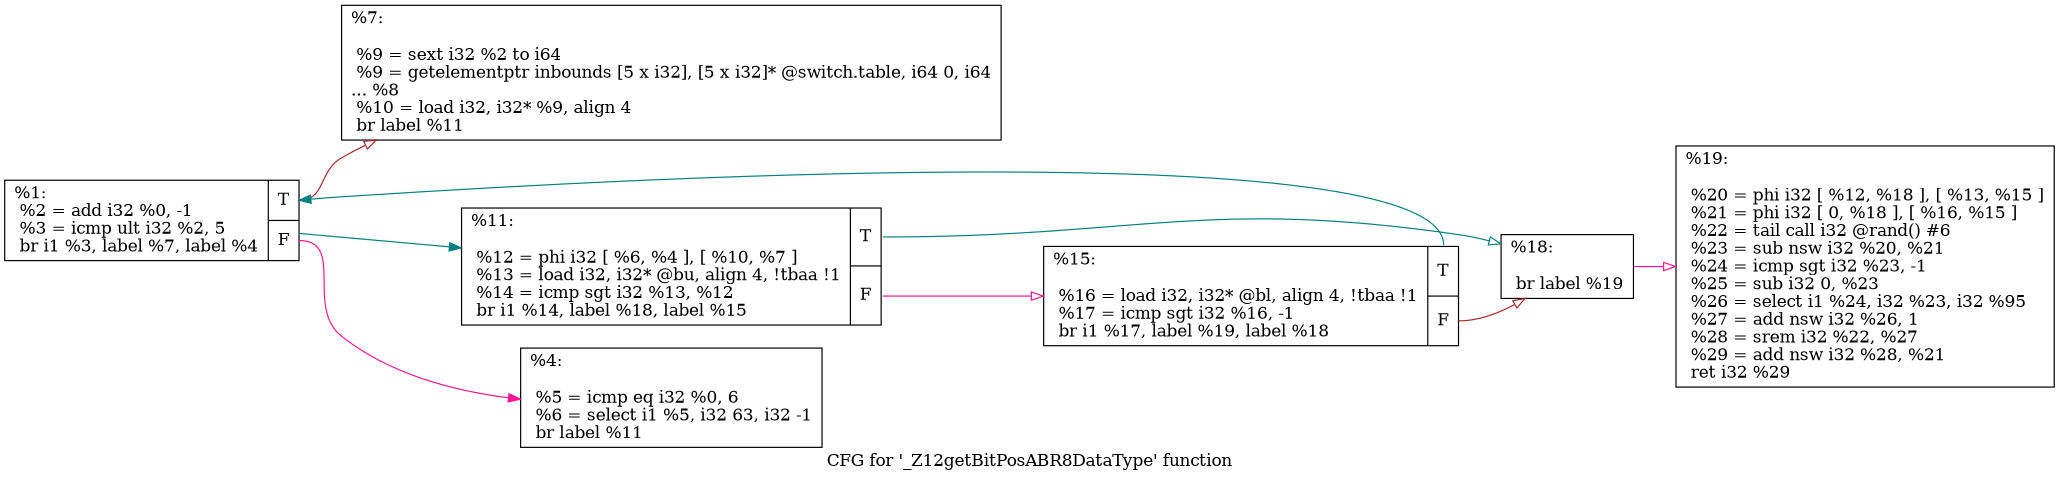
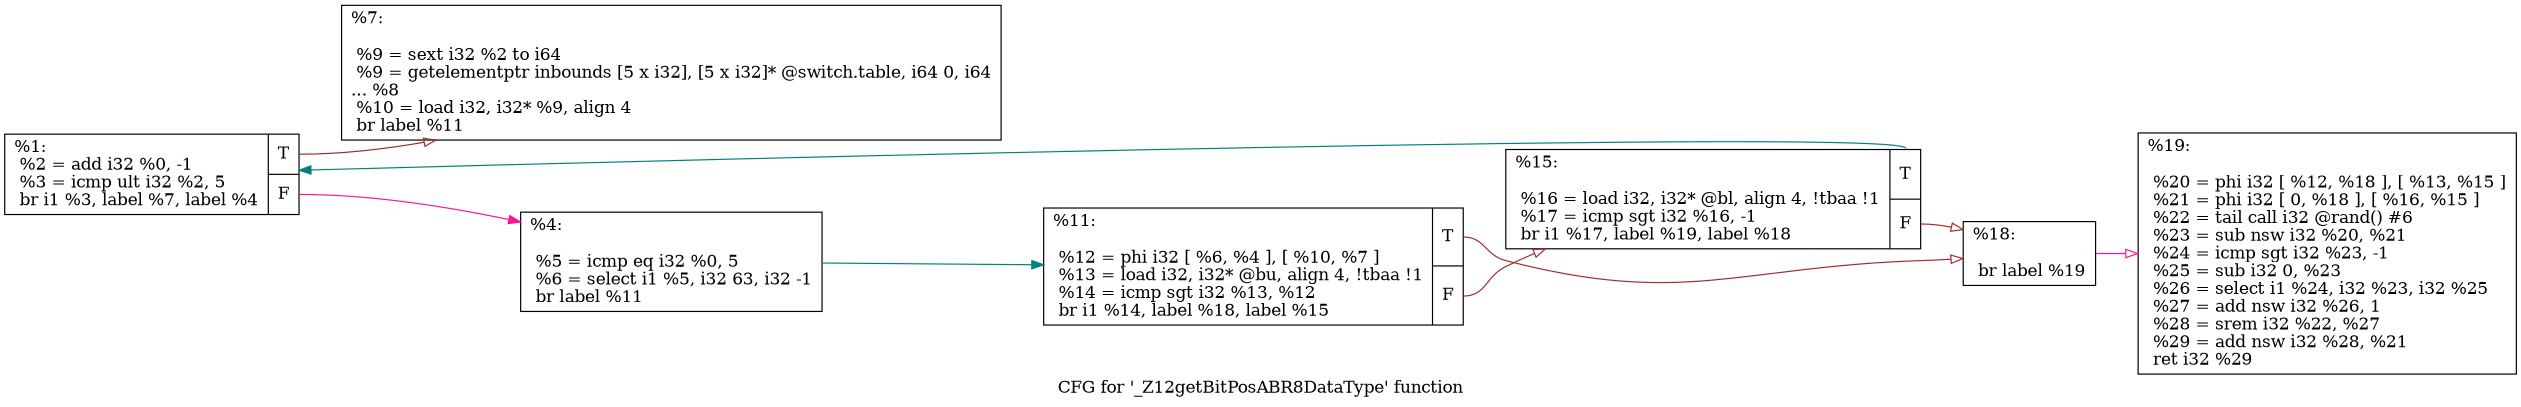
(1187, 221) -> (1703, 281)
(374, 240) -> (927, 264)
(957, 296) -> (1497, 273)
(1856, 302) -> (2318, 289)
(635, 398) -> (635, 262)
